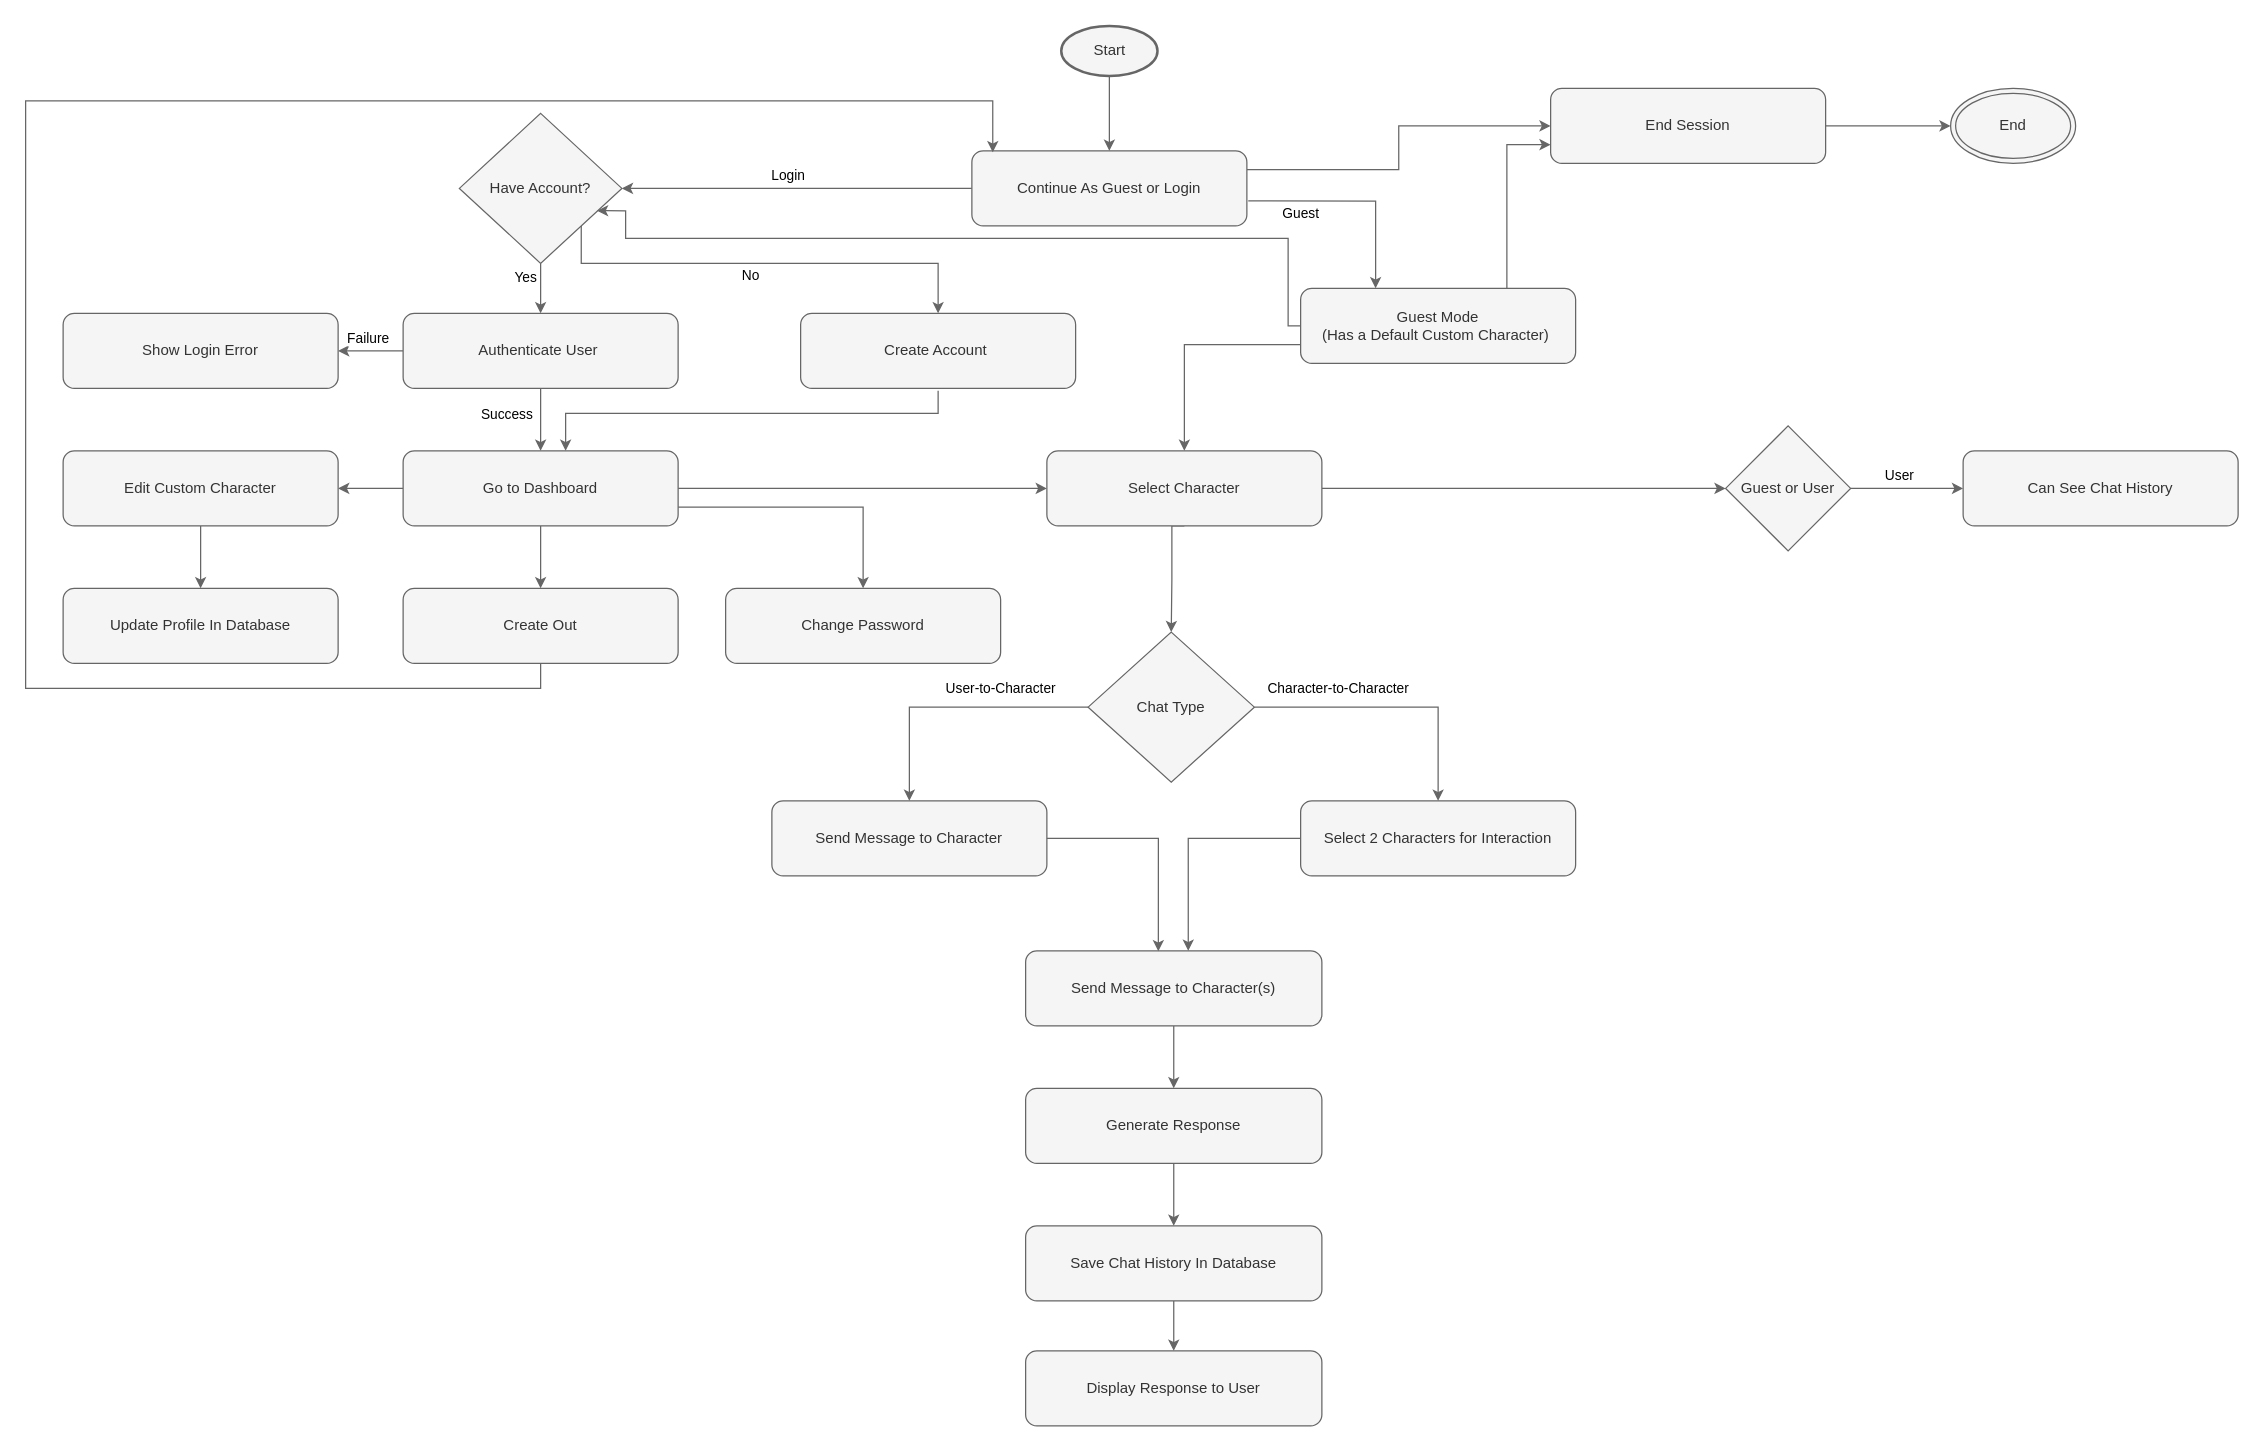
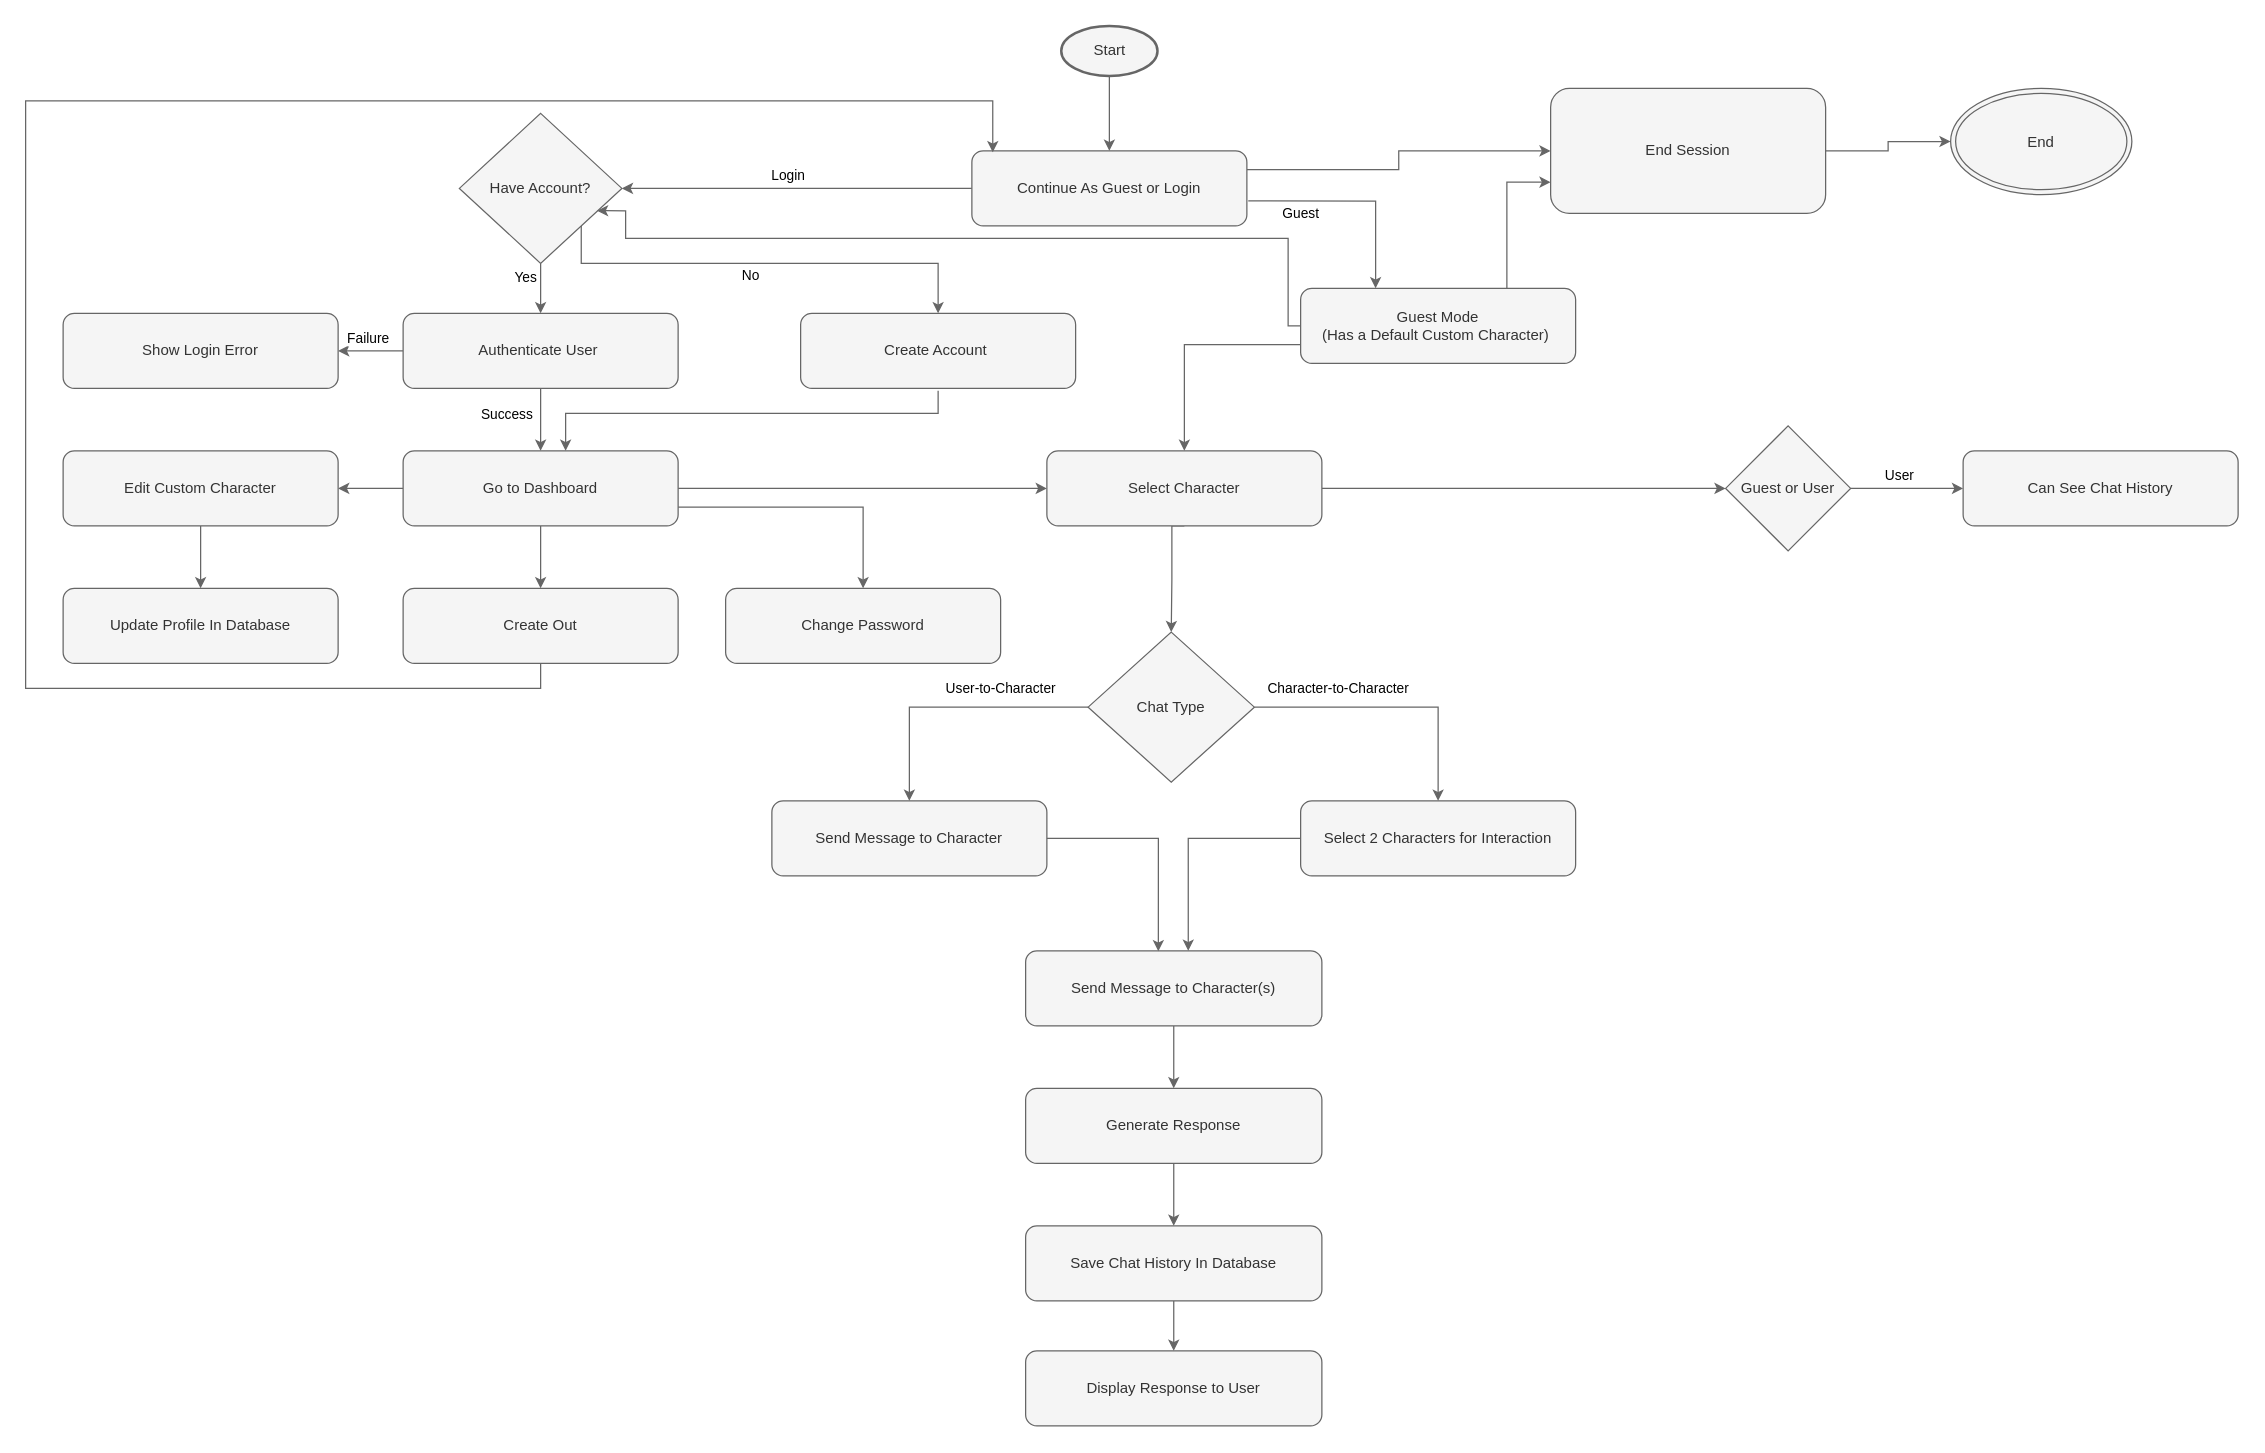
(1688, 126) -> (1688, 151)
(2013, 126) -> (2041, 141)
